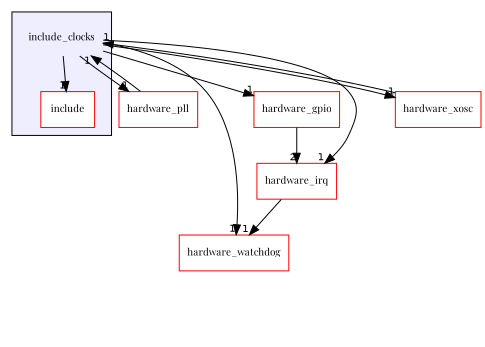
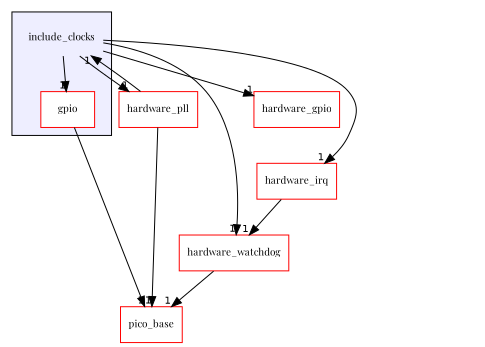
(68, 110) -> (68, 110)
(438, 110) -> none
(297, 141) -> none
none -> (151, 325)
